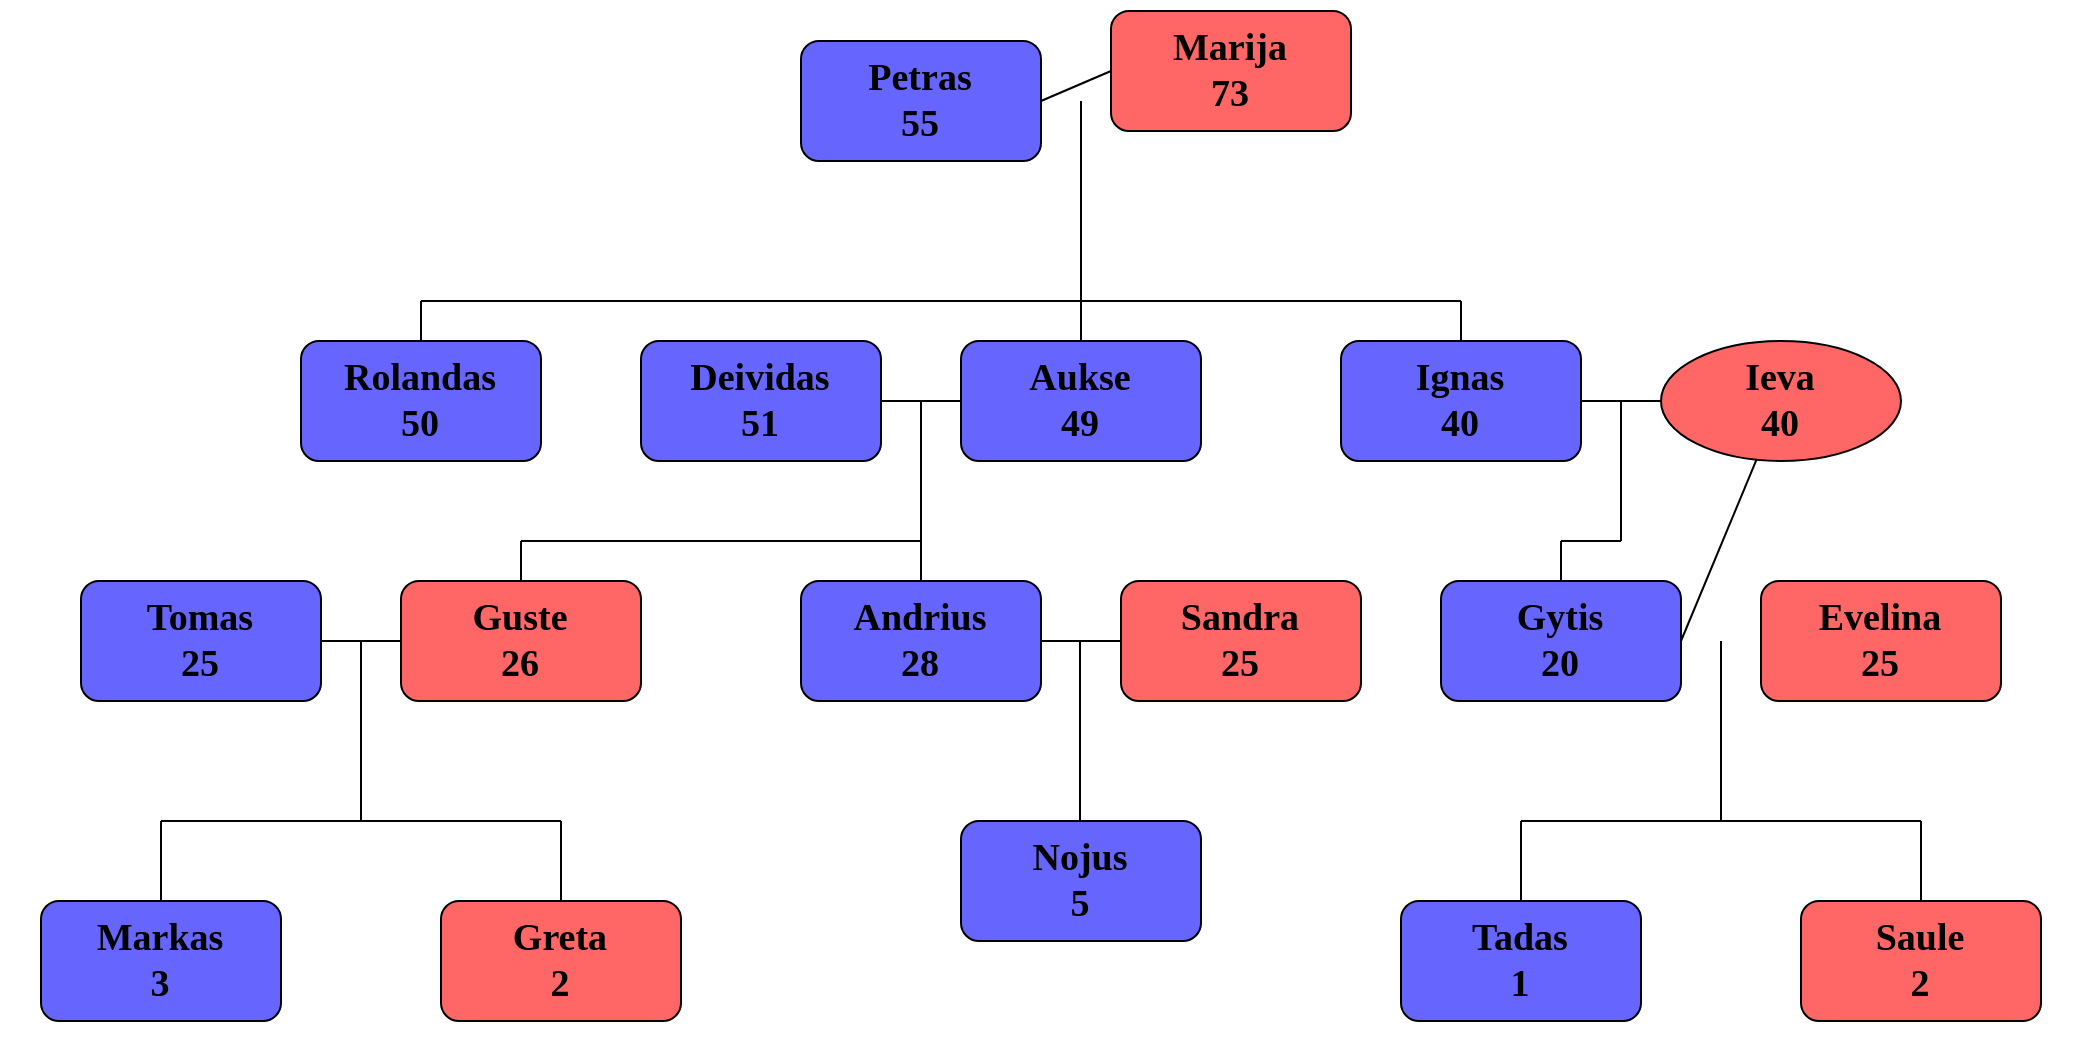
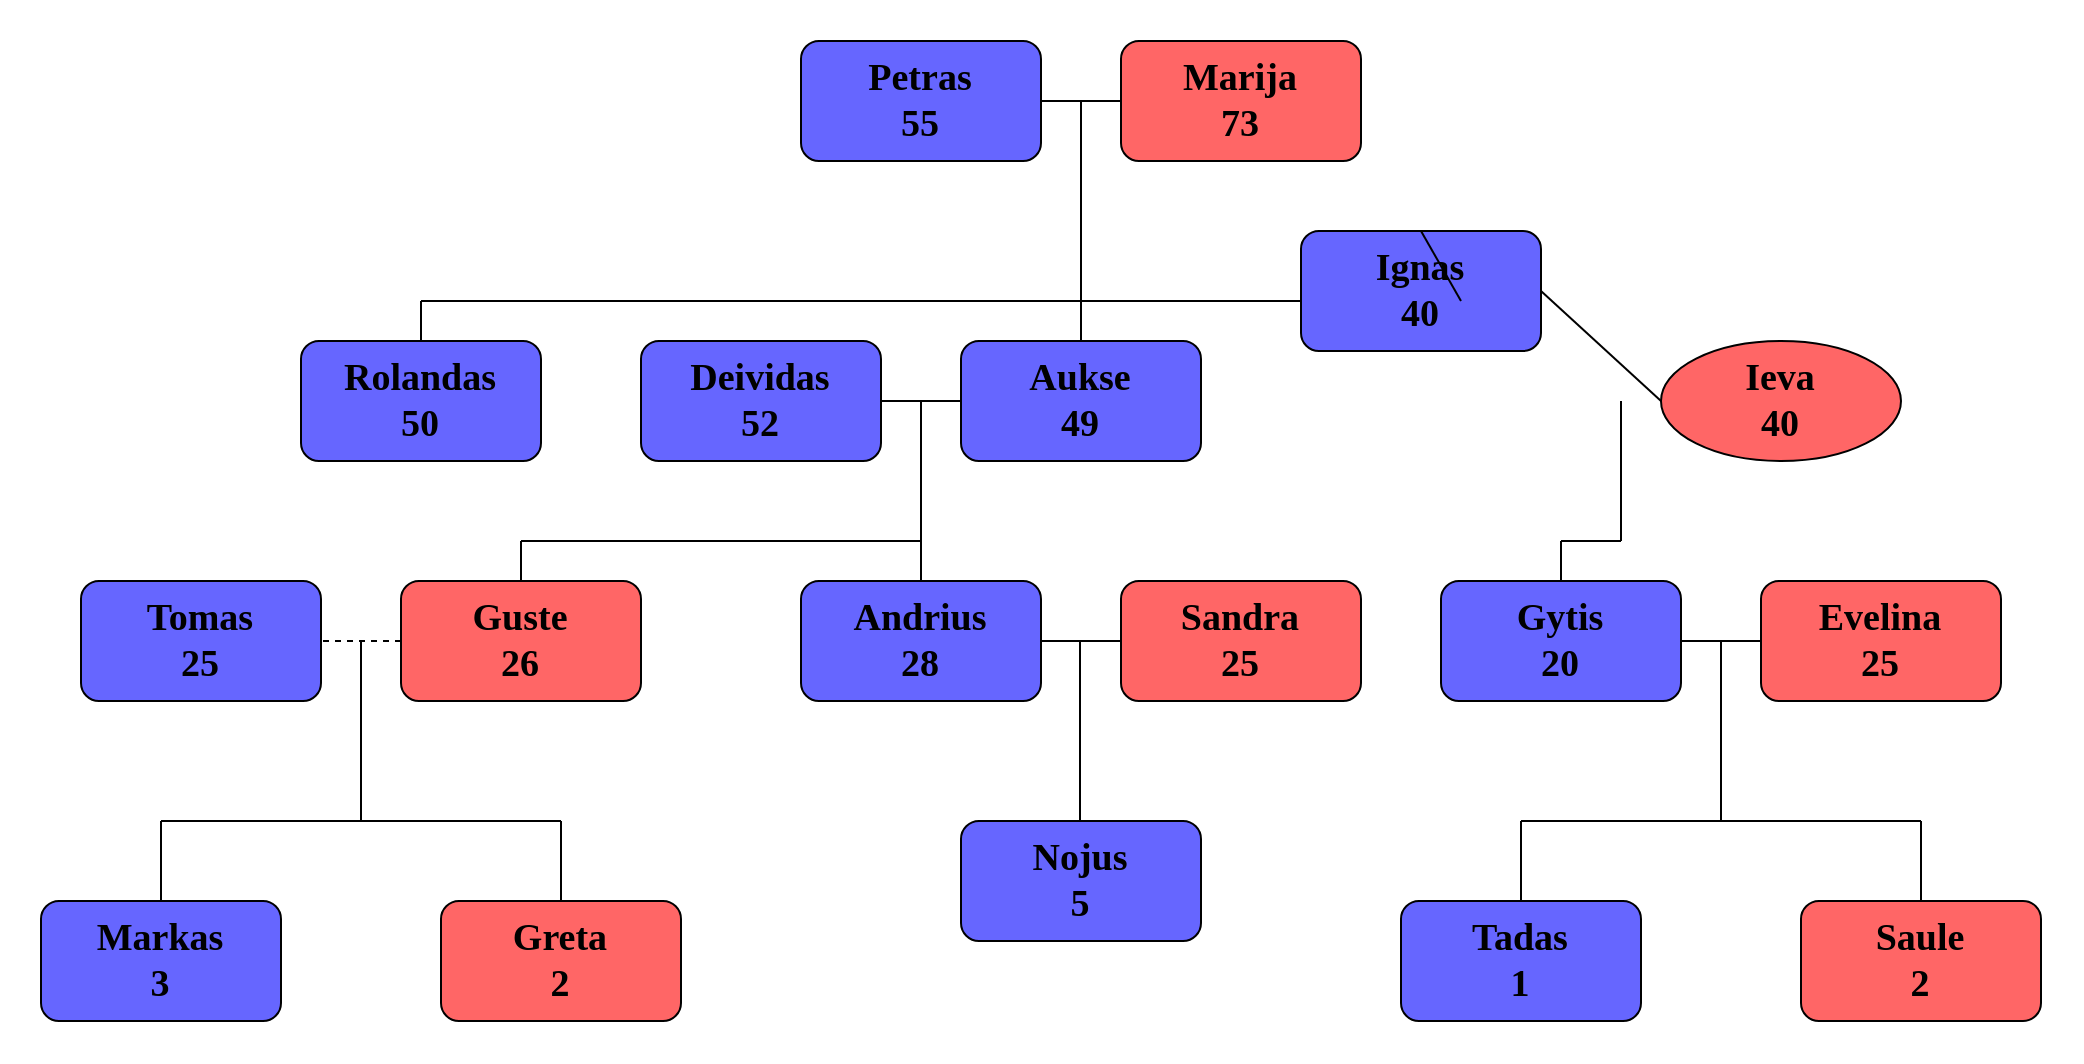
(1231, 71) -> (1241, 101)
(761, 401) -> (761, 401)
(1461, 401) -> (1421, 291)
(1719, 550) -> (1724, 641)
(357, 641) -> (357, 641)
